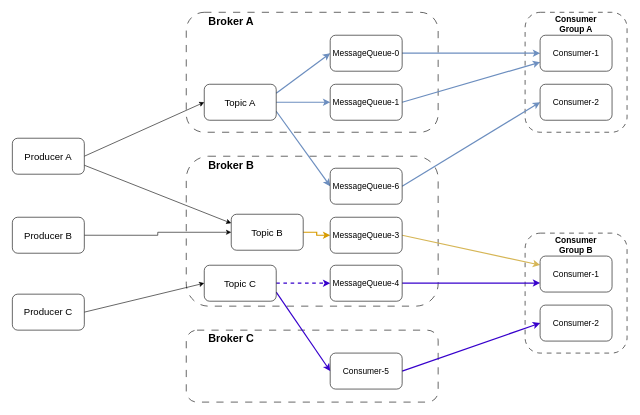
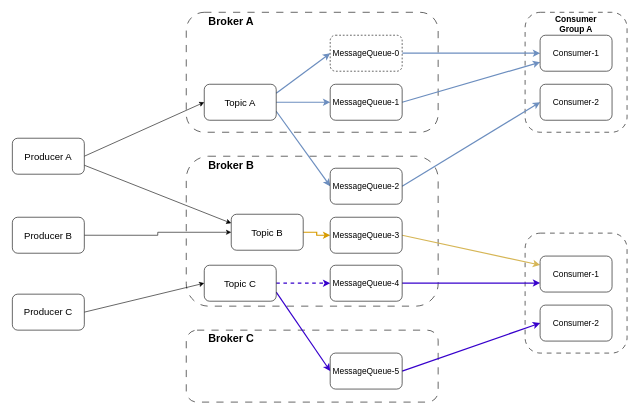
(366, 53) -> (366, 53)
(366, 186) -> (366, 186)
(576, 245) -> none
(366, 371) -> (366, 371)
